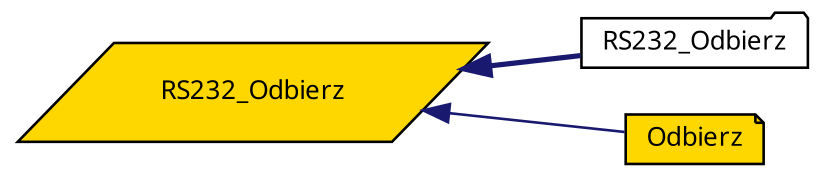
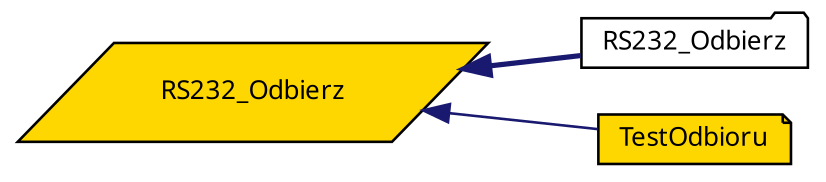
(695, 139) -> (695, 139)
